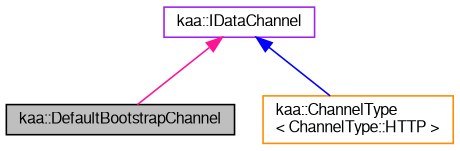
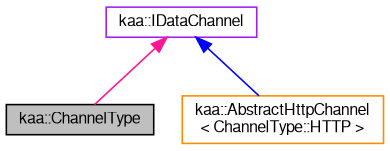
(120, 120) -> (80, 120)
(358, 120) -> (283, 120)
